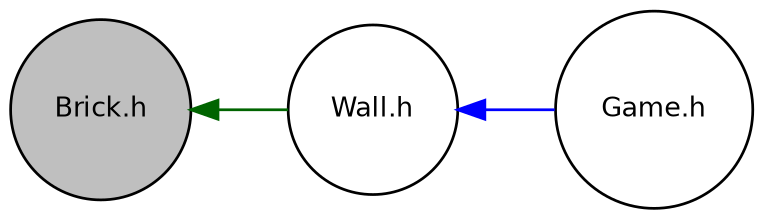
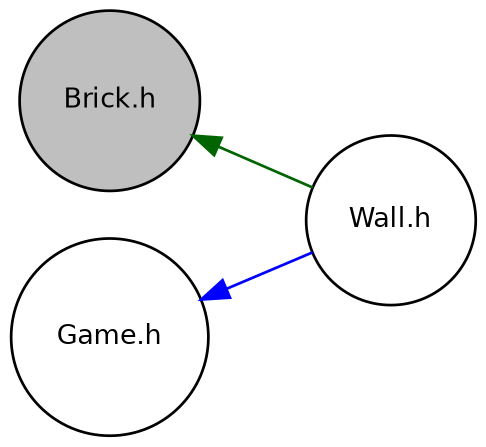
(520, 110) -> (269, 271)
